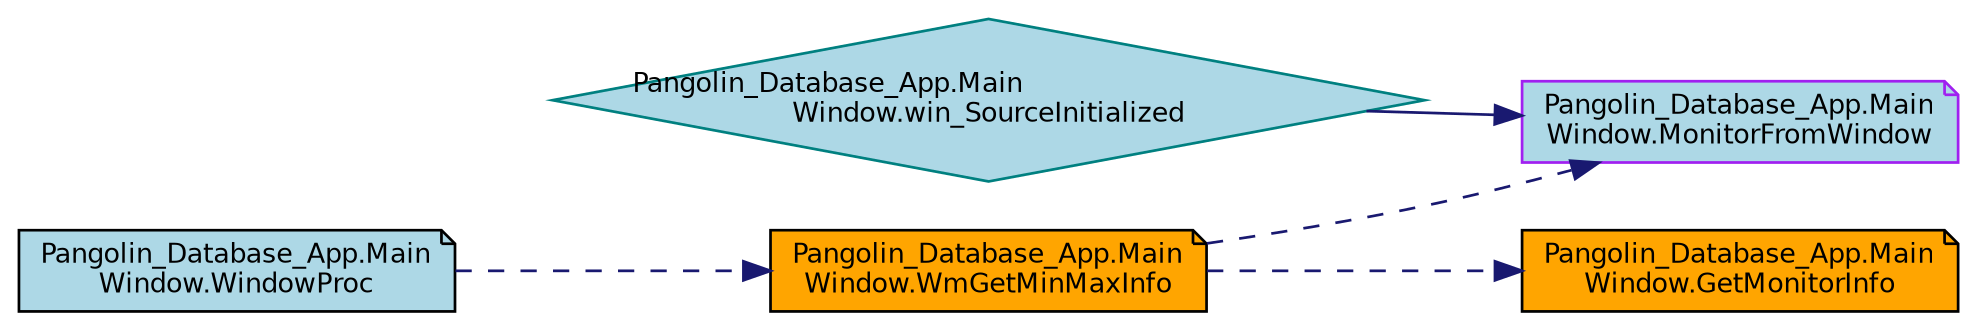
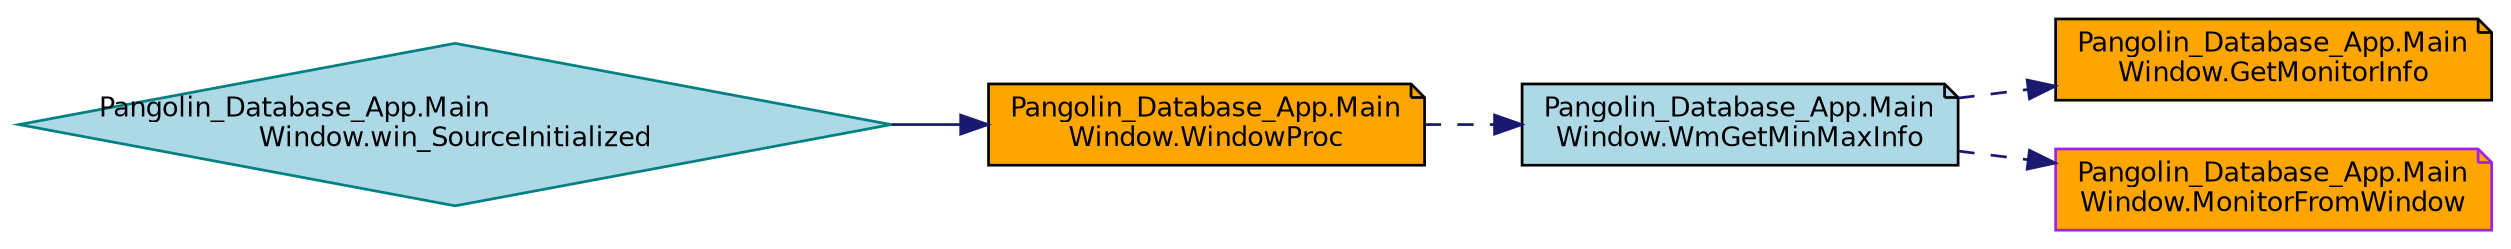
(1430, 113) -> (926, 125)
(1740, 122) -> (2274, 190)
(237, 271) -> (1207, 125)
(989, 271) -> (1740, 125)
